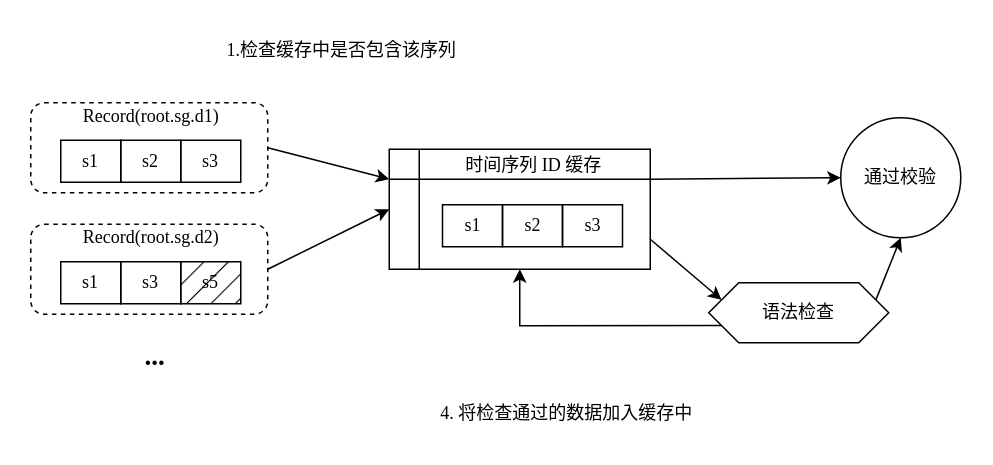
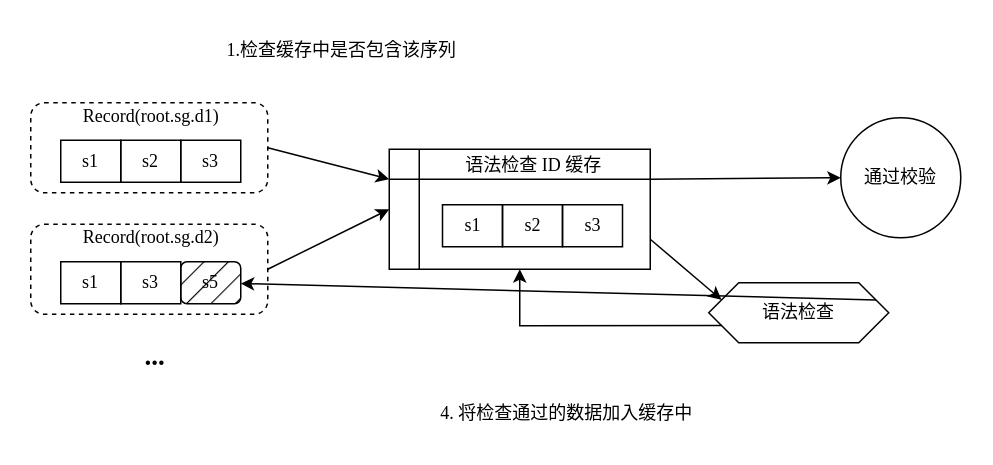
(534, 166) -> (534, 166)
(887, 273) -> (480, 290)
(211, 283) -> (211, 283)
